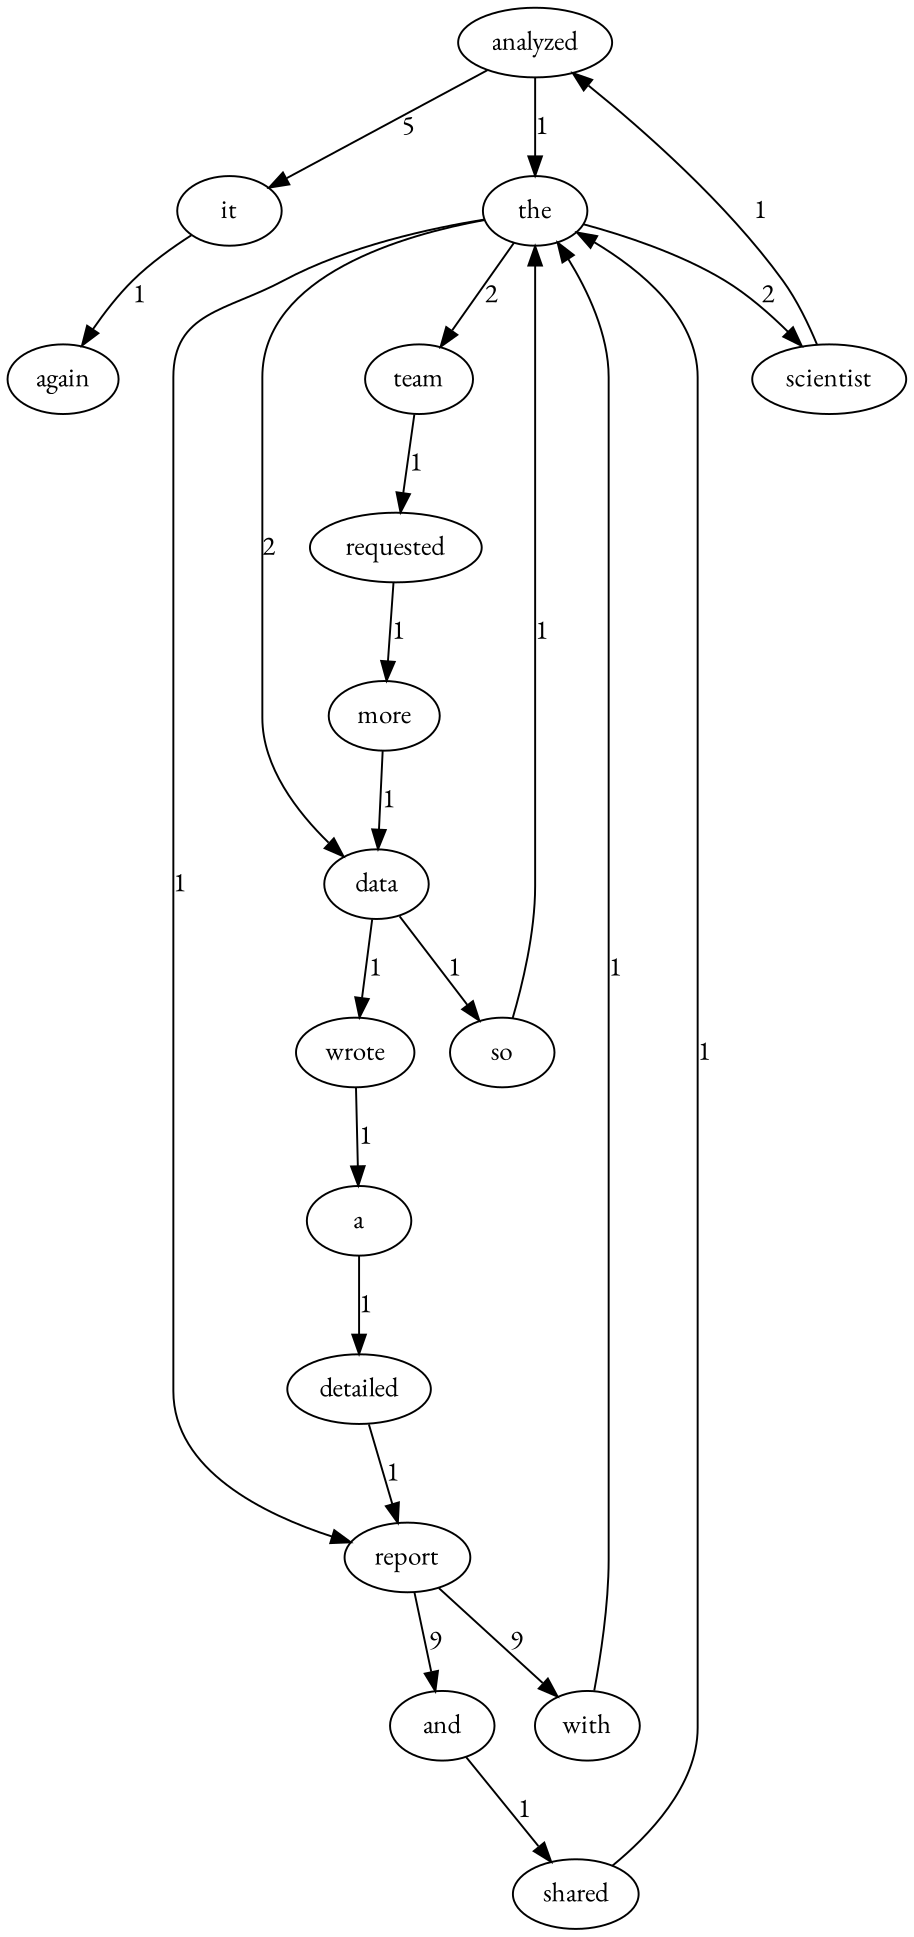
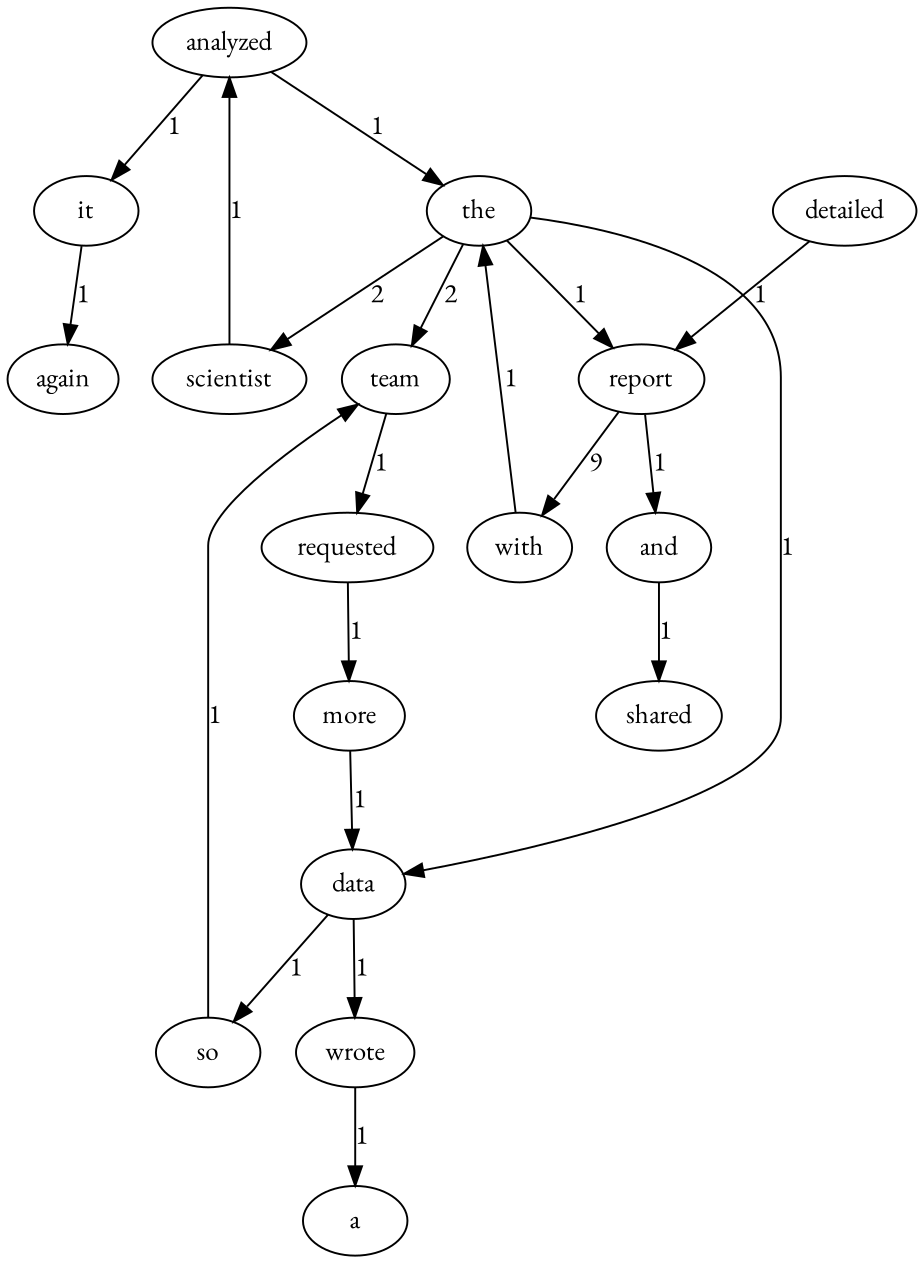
(408, 127) -> (174, 127)
(269, 548) -> (788, 548)
(535, 643) -> (208, 686)
(698, 1047) -> none
(359, 1295) -> none
(436, 1642) -> (660, 463)
